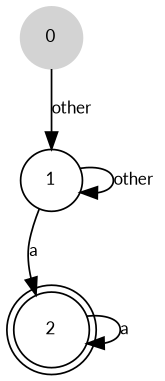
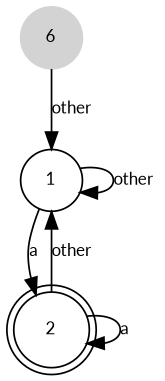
(52, 38) -> (52, 38)
none -> (52, 261)
